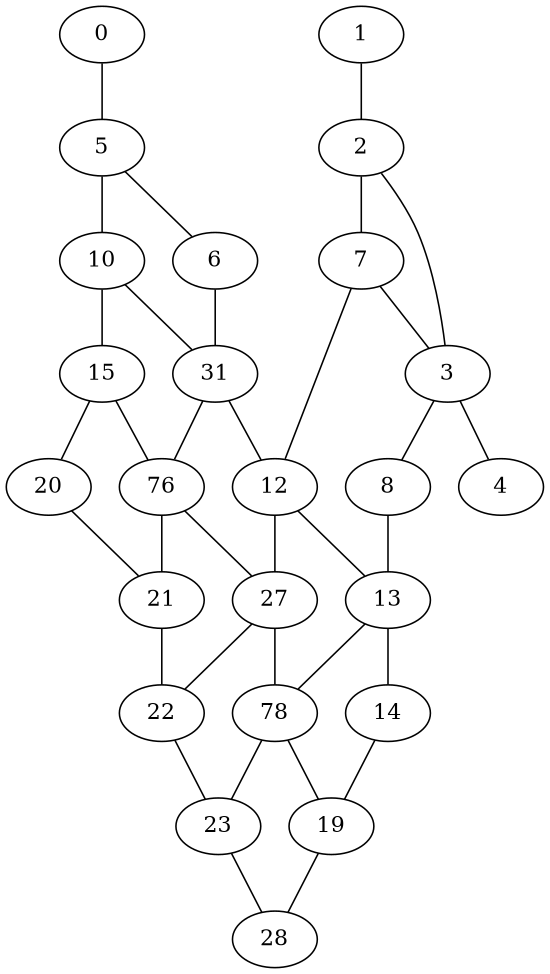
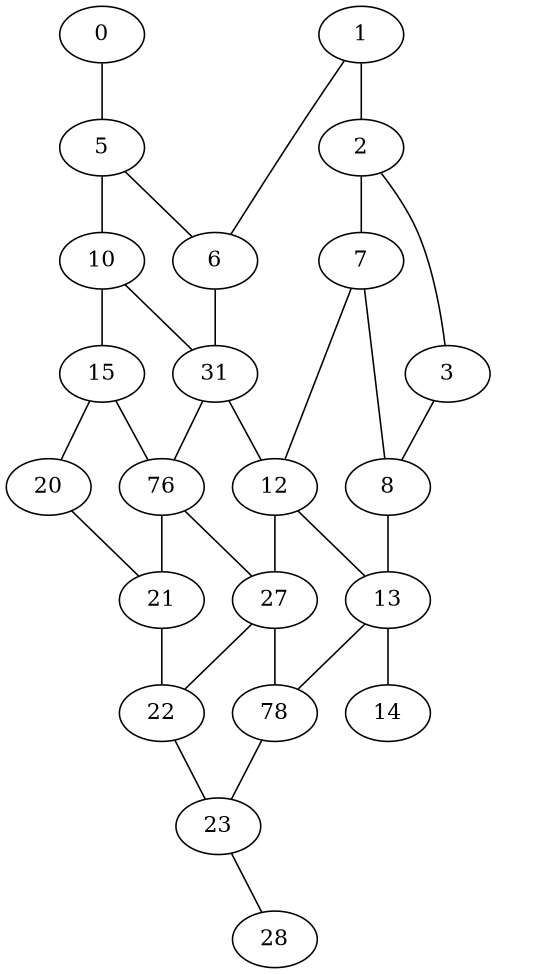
none -> (287, 147)
(405, 317) -> (375, 374)
(501, 487) -> none
(331, 826) -> none
